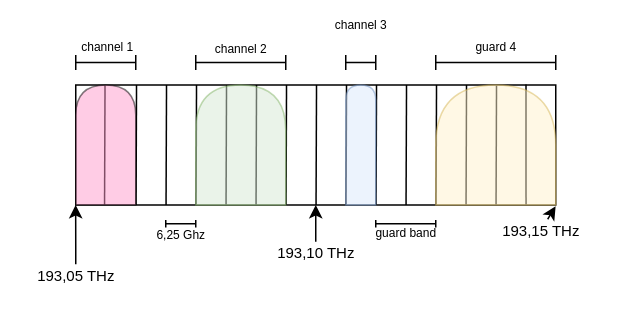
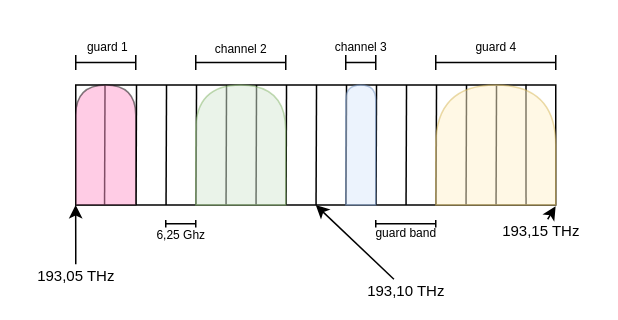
(361, 23) -> (361, 46)
(108, 46) -> (108, 46)
(316, 253) -> (406, 290)
